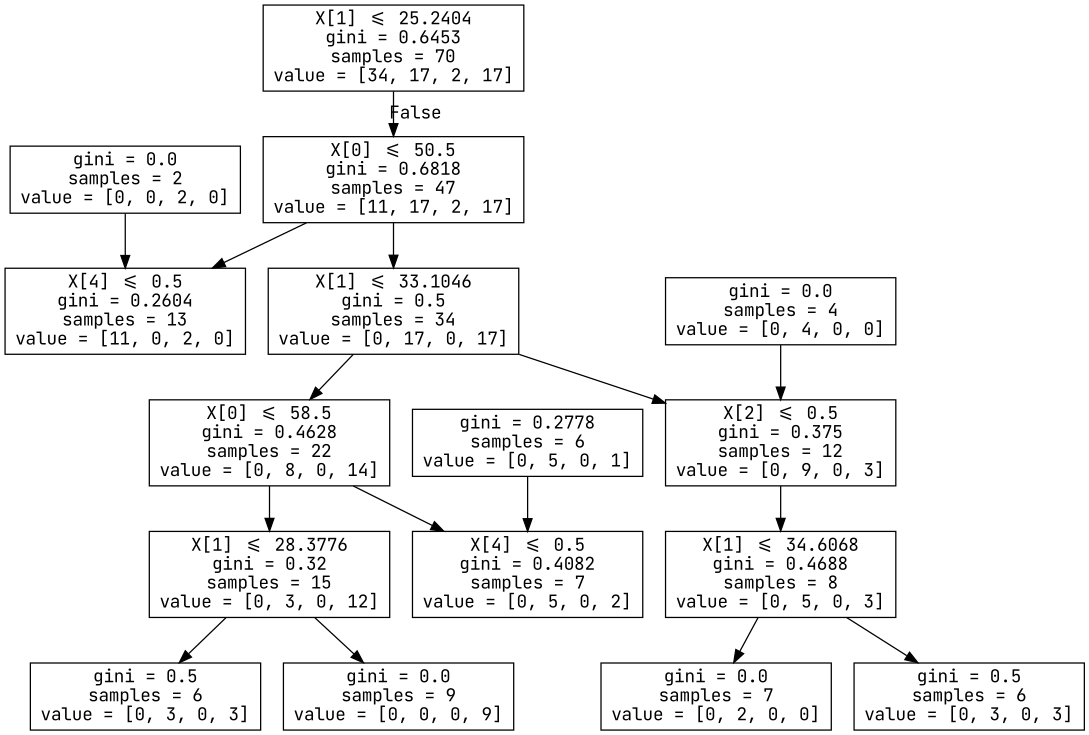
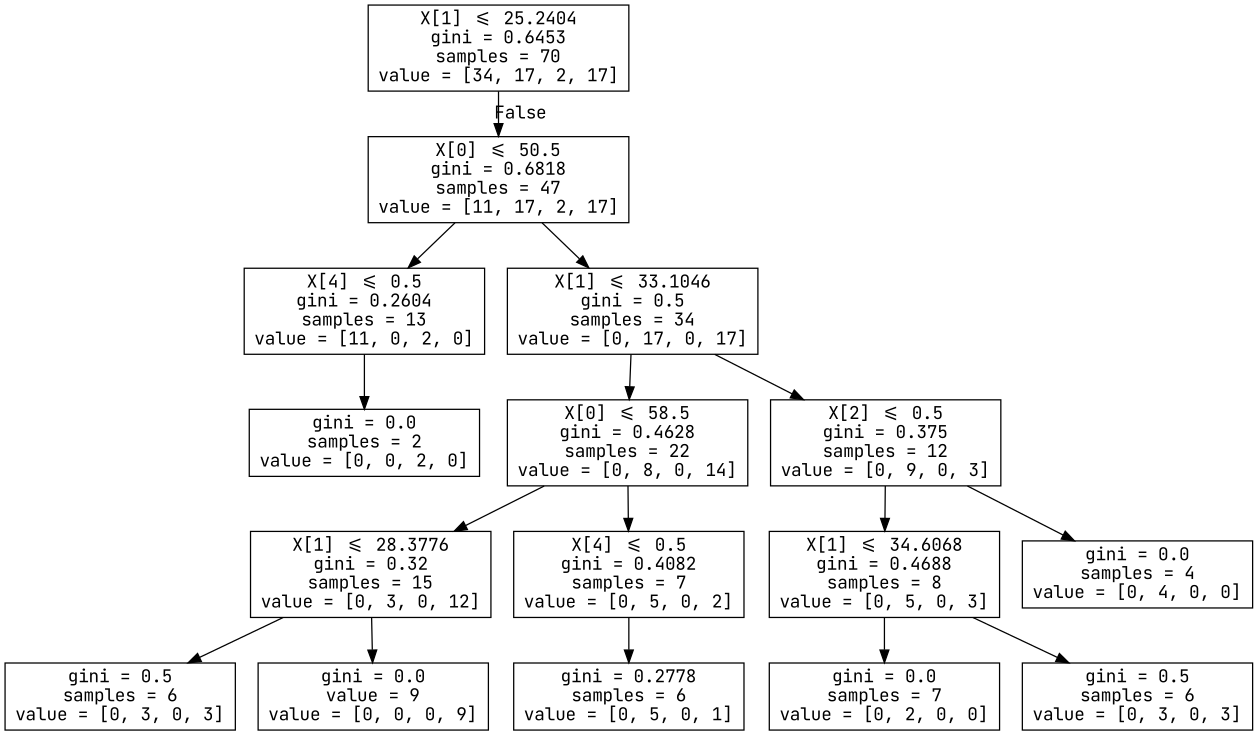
(125, 234) -> (364, 375)
(781, 366) -> (1015, 511)
(528, 498) -> (629, 634)
(399, 697) -> (373, 697)
